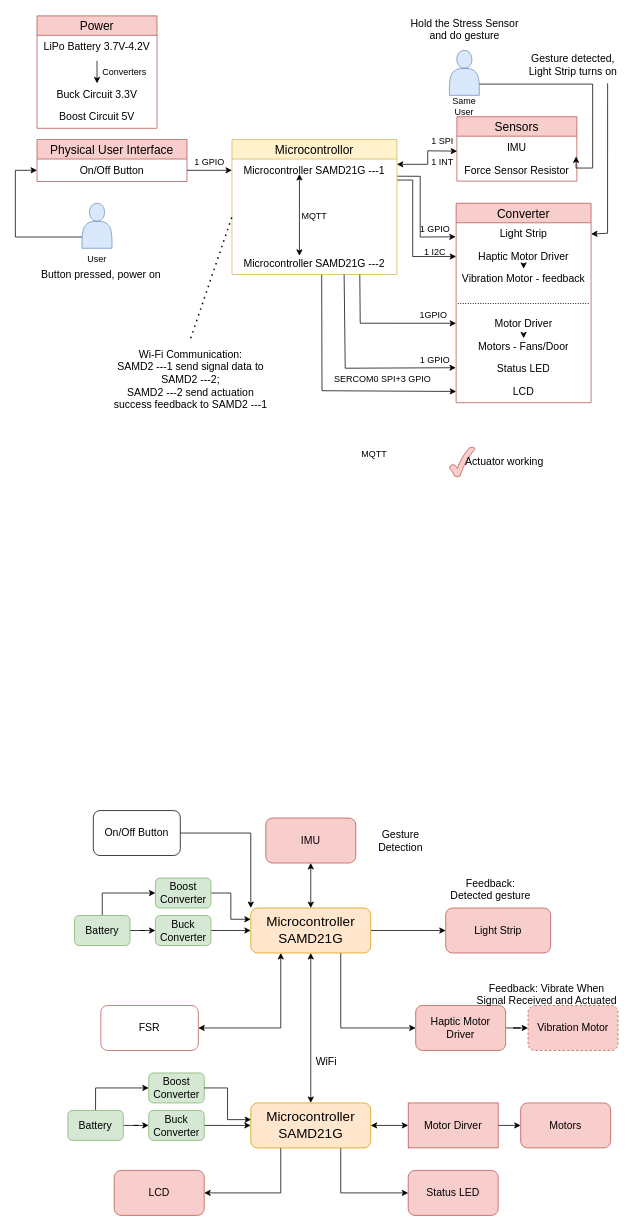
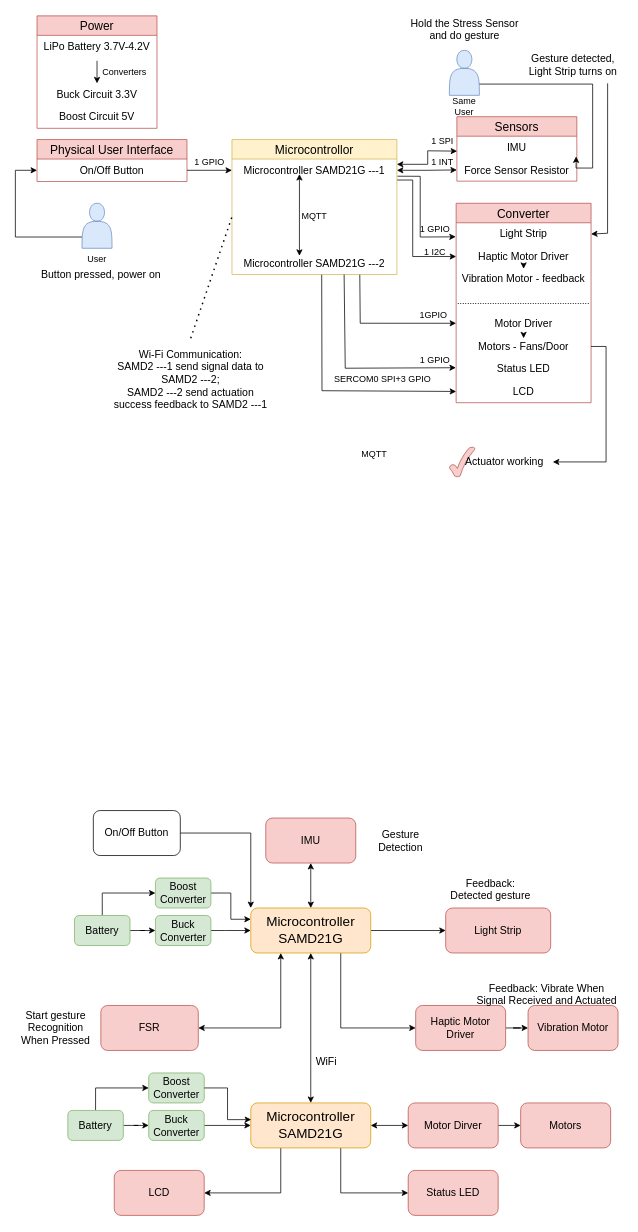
none -> (420, 170)
none -> (601, 346)
none -> (56, 1028)
(150, 1028) -> (150, 1028)
(573, 1028) -> (573, 1028)
(453, 1125) -> (453, 1125)
